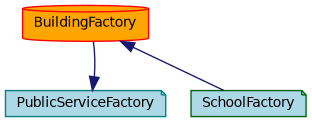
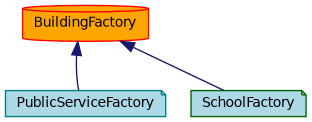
(95, 59) -> (77, 73)
